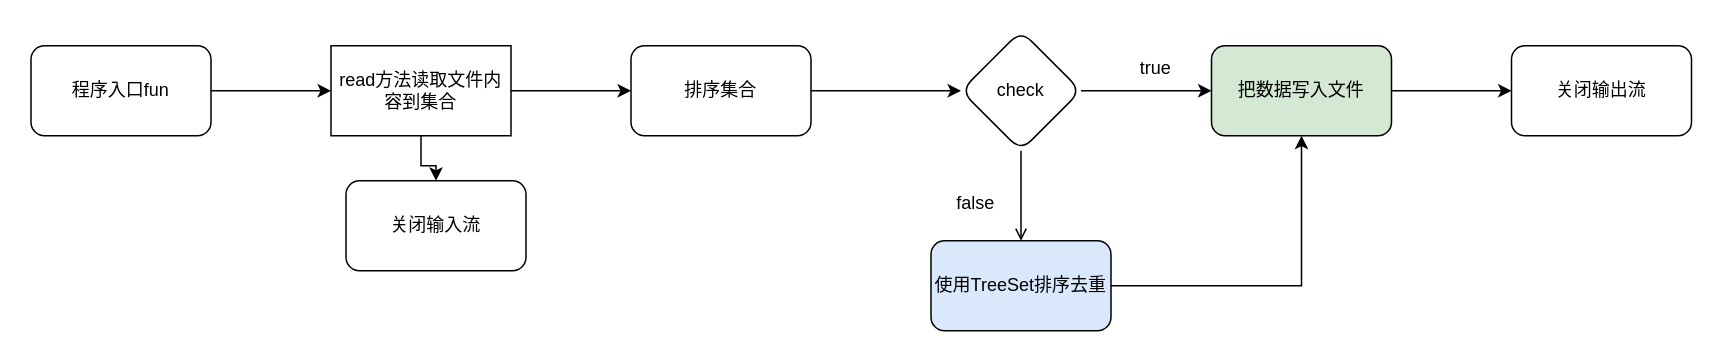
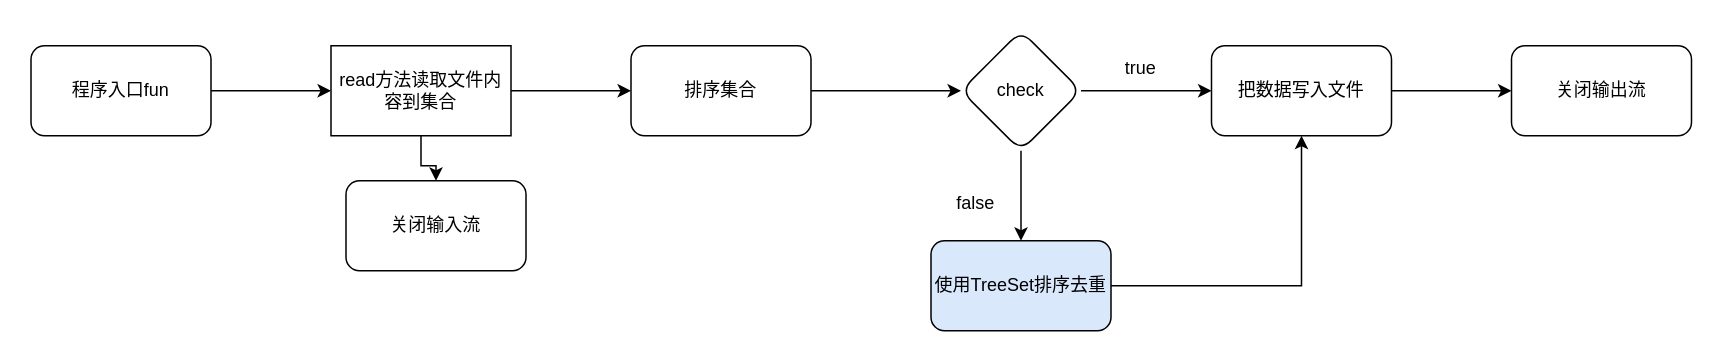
(1156, 68) -> (1141, 68)
(1301, 91) -> (1301, 91)
(1021, 231) -> (1021, 229)
